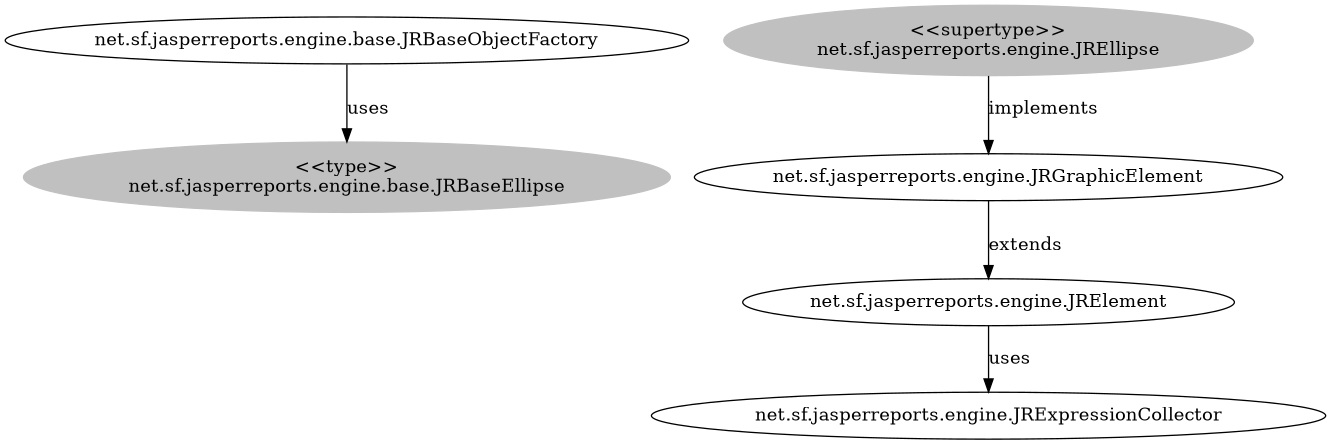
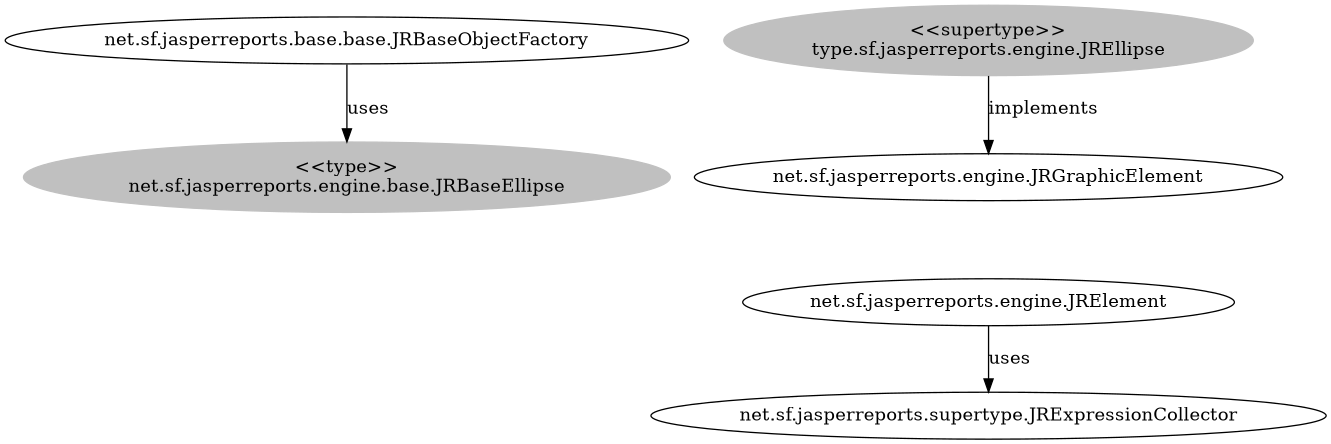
(347, 40) -> (347, 40)
(989, 40) -> (989, 40)
(989, 233) -> none
(989, 416) -> (989, 416)
